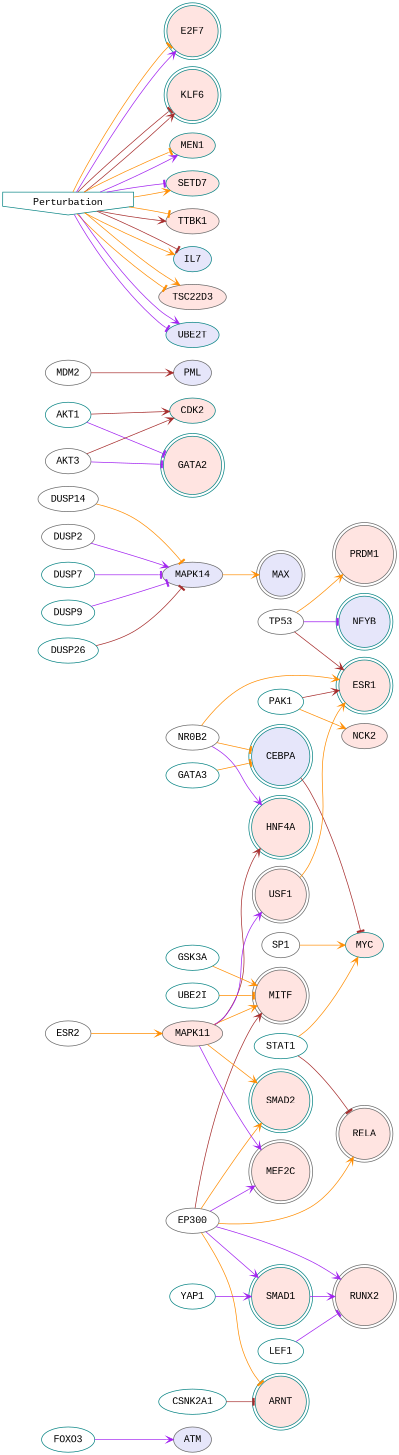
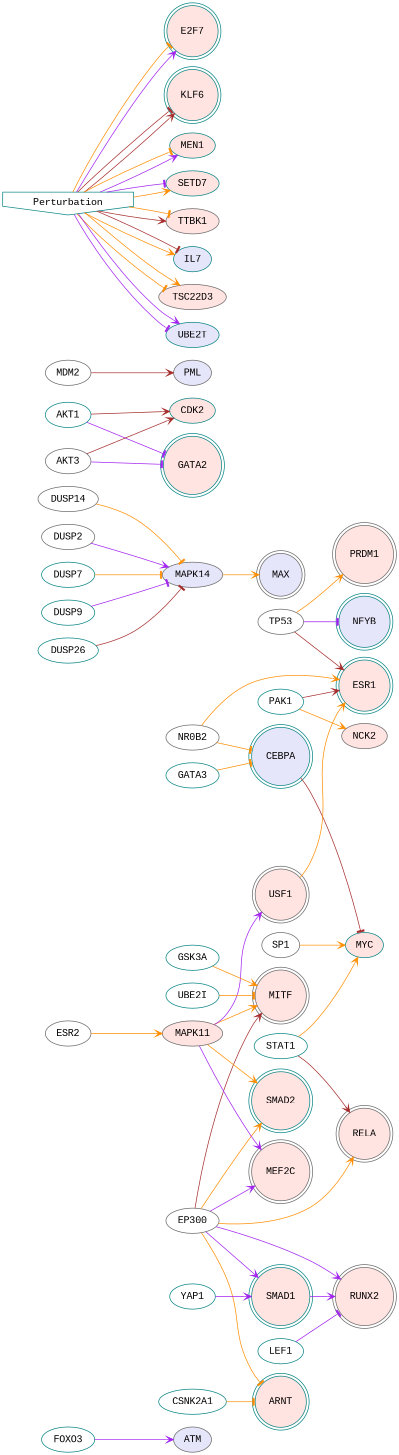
(127, 575) -> (127, 575)
(281, 827) -> none
(325, 1081) -> (325, 1081)
(239, 1402) -> (239, 1402)
